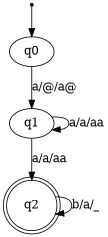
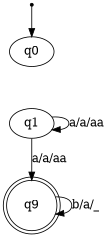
(32, 83) -> none
(32, 206) -> (32, 206)
